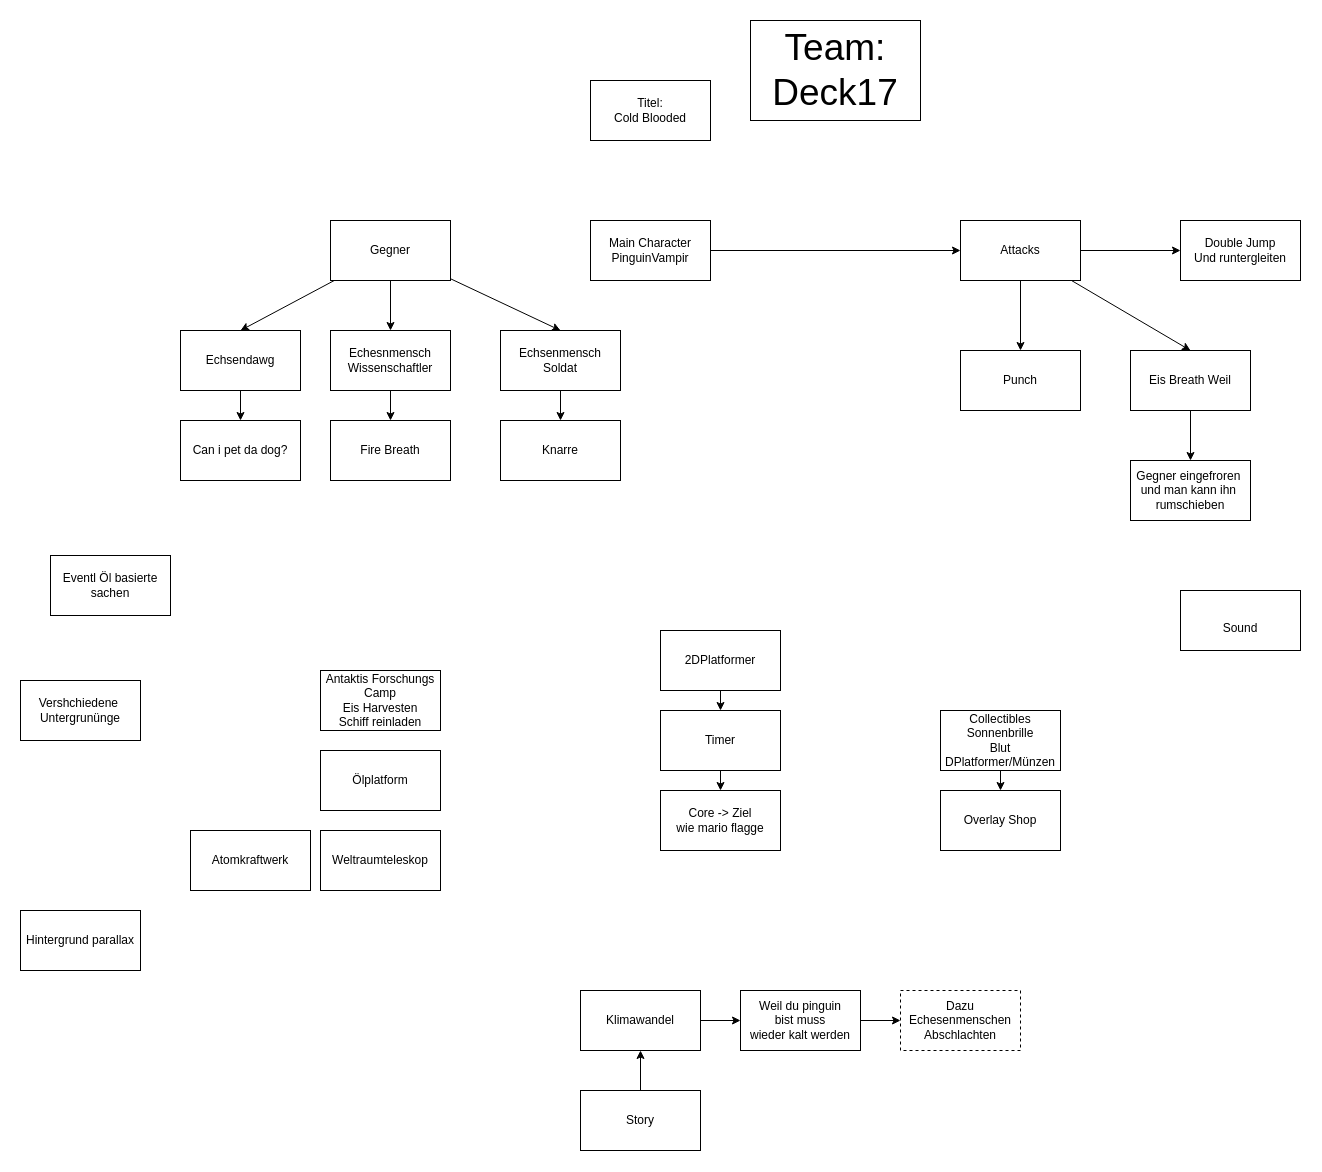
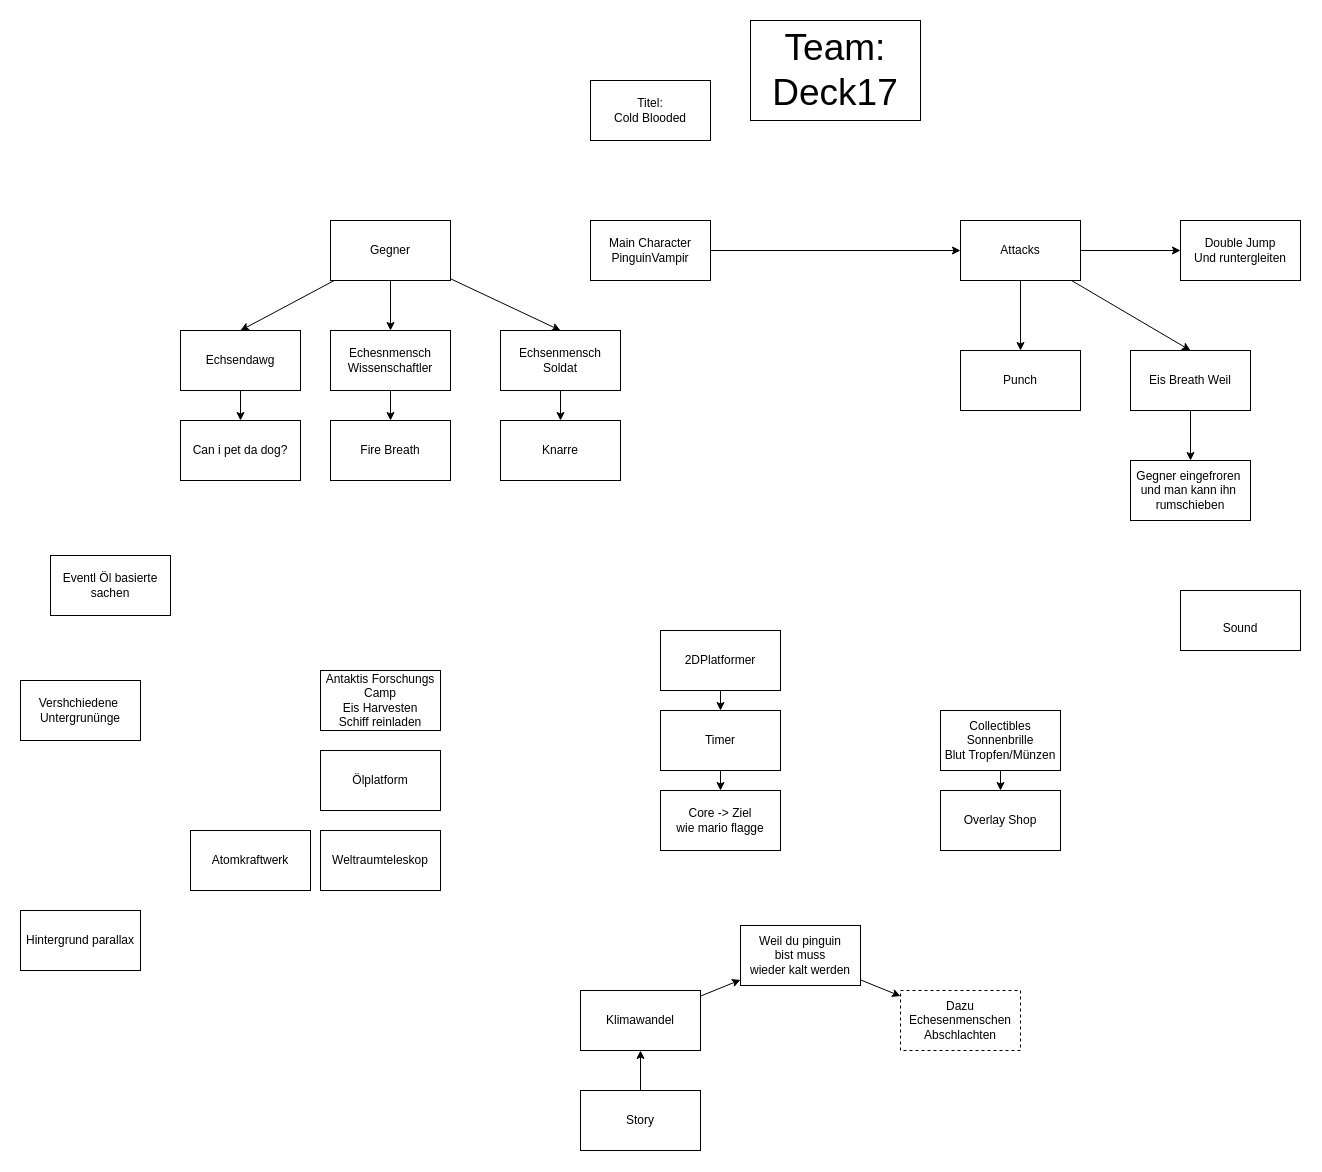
(1001, 741) -> (1001, 741)
(801, 1021) -> (801, 956)
